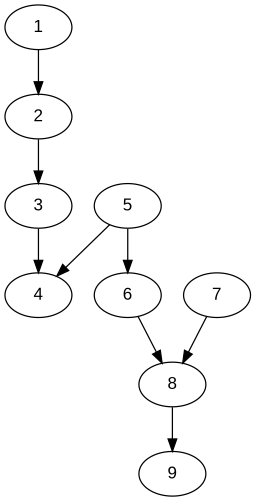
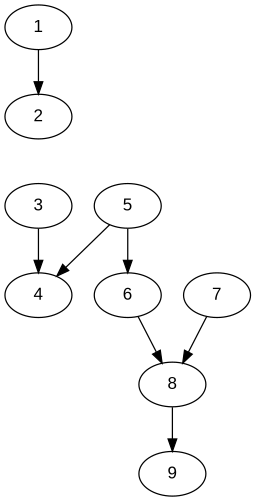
(38, 155) -> none
